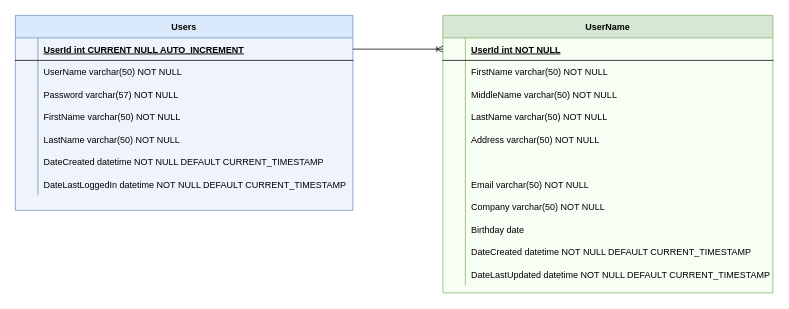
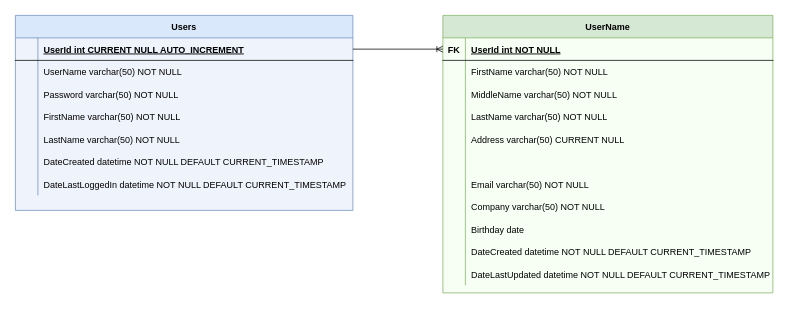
none -> (454, 49)
(113, 95) -> (113, 95)
(538, 140) -> (548, 140)
